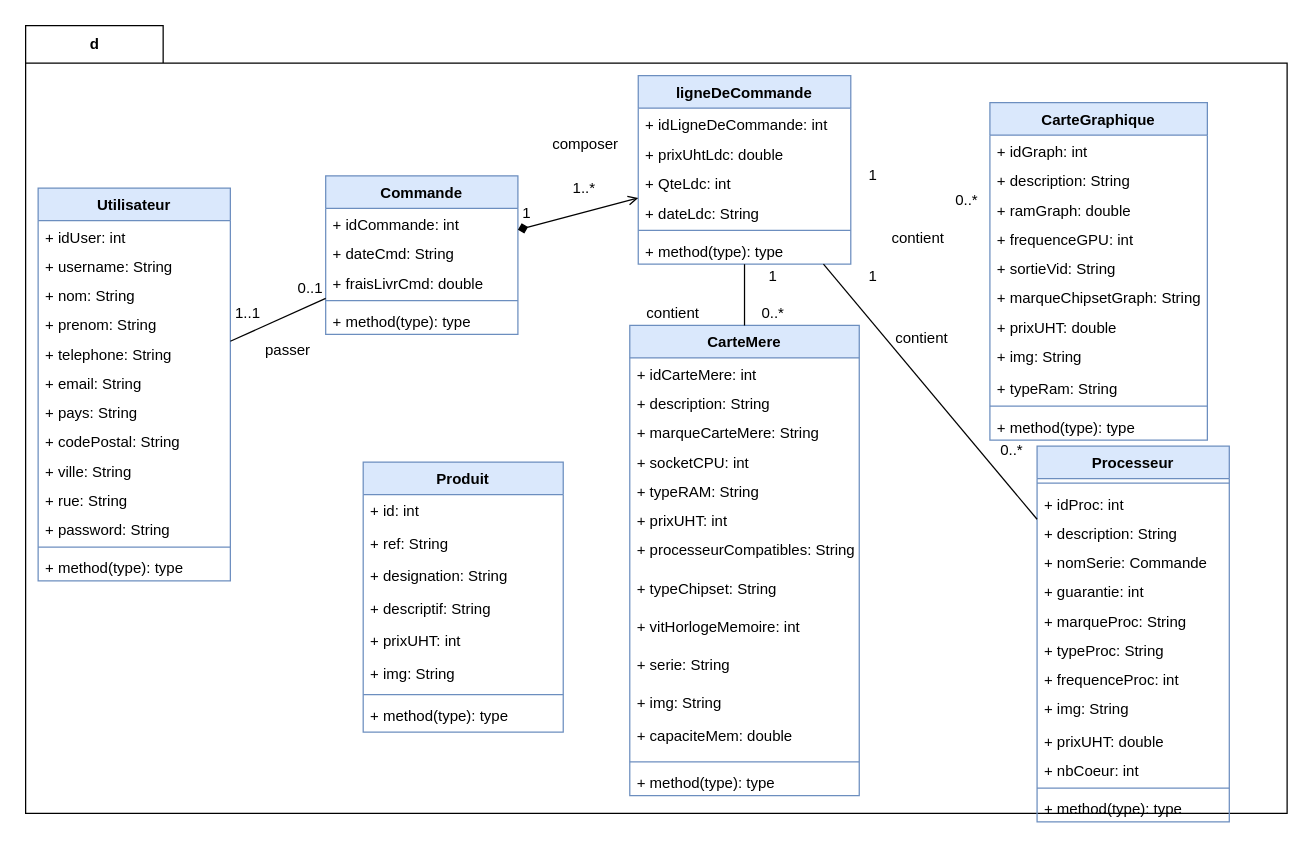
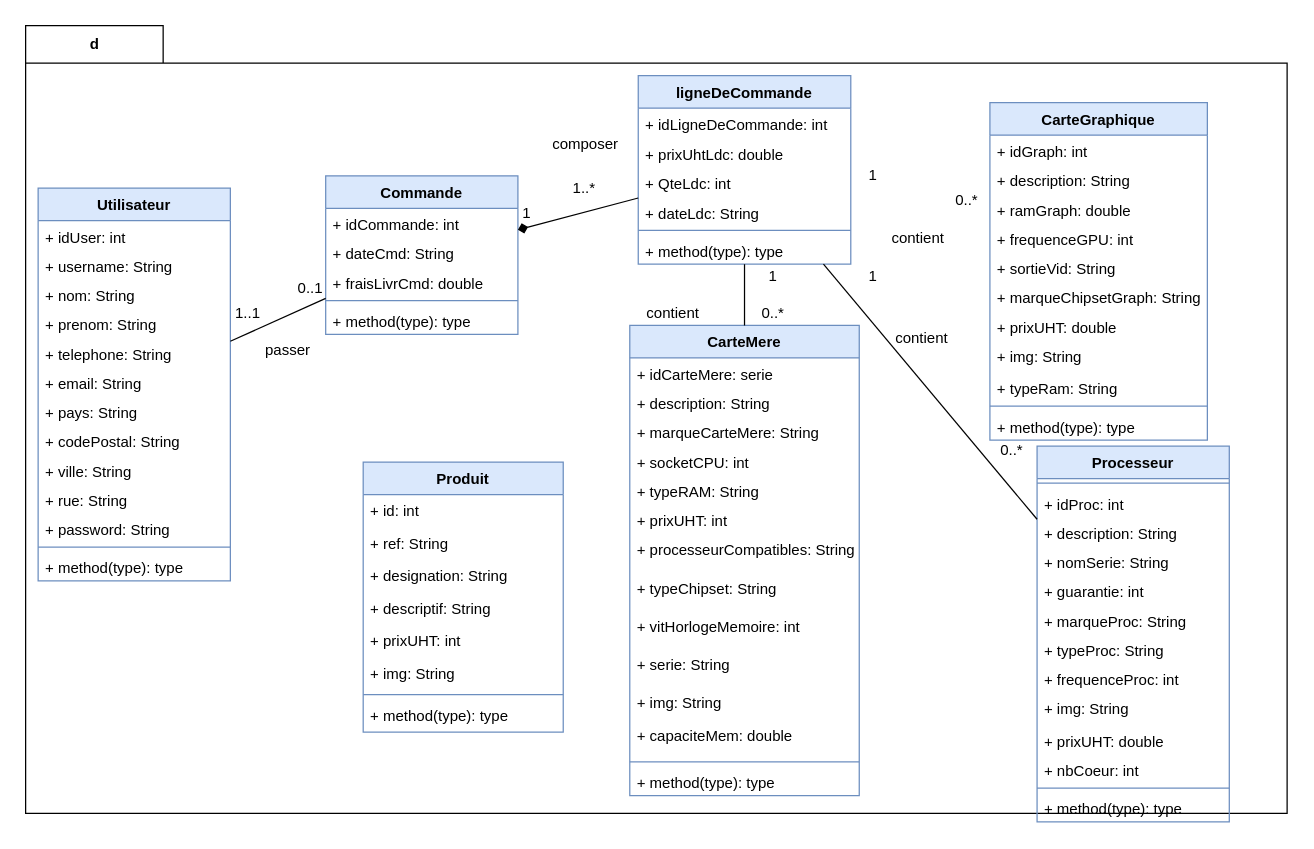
(632, 200) -> (632, 199)
(702, 375) -> (711, 375)
(1120, 563) -> (1110, 563)
